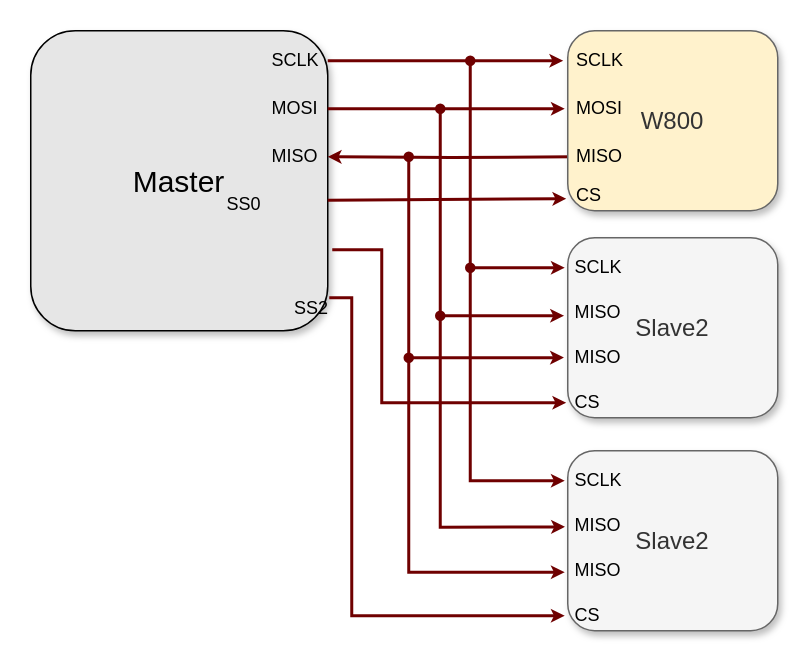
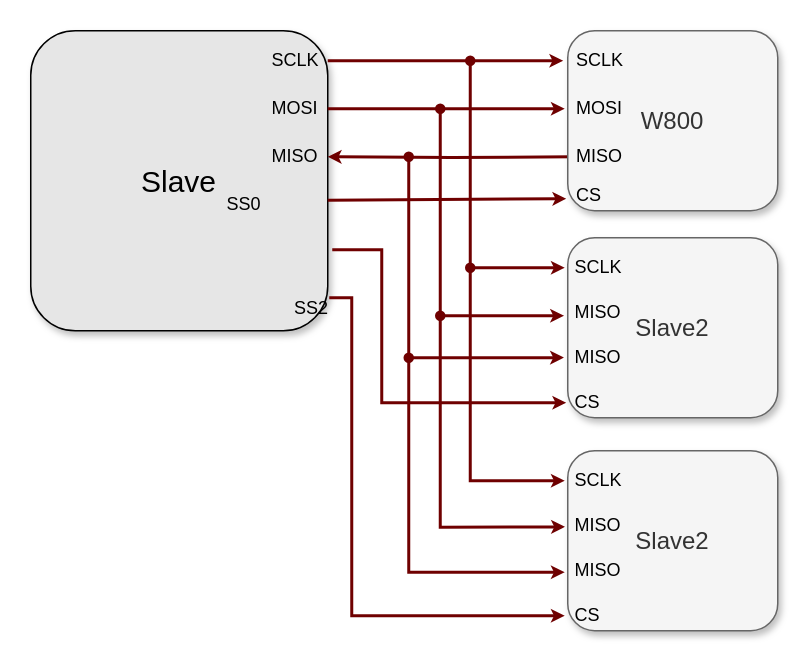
(673, 121) -> (673, 121)
(179, 181) -> (179, 181)
